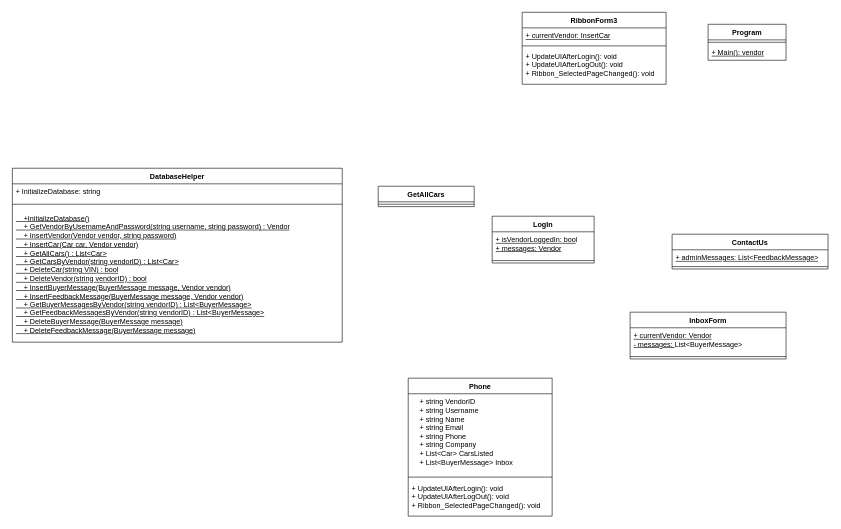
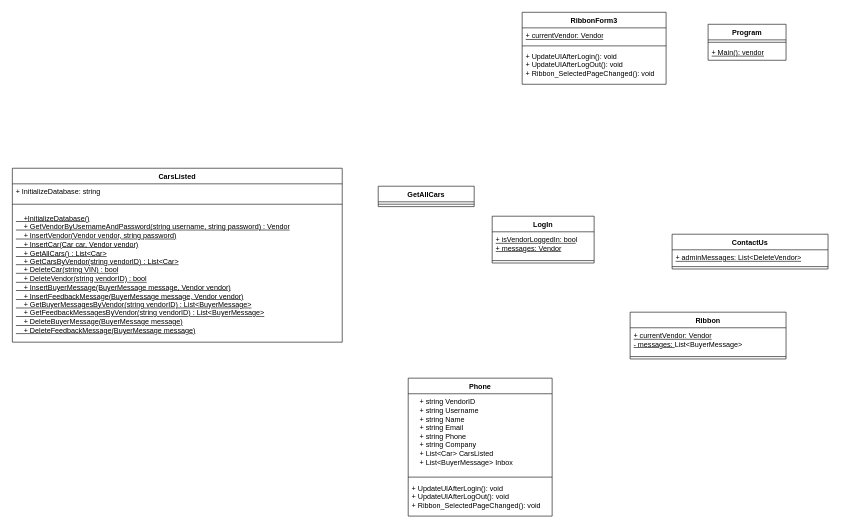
(576, 36) -> (569, 36)
(177, 177) -> (177, 177)
(749, 258) -> (742, 258)
(708, 321) -> (708, 321)
